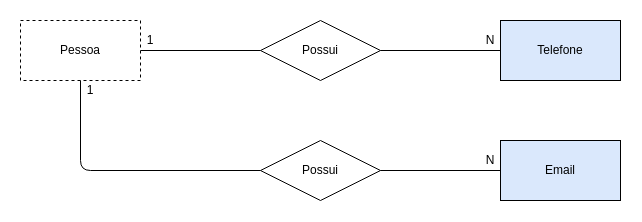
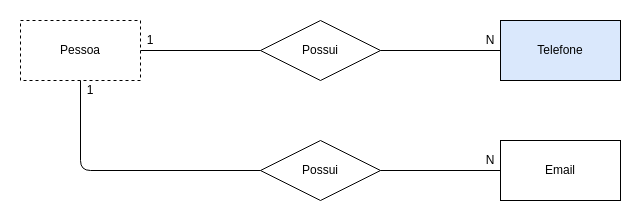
(561, 171) -> (561, 171)
